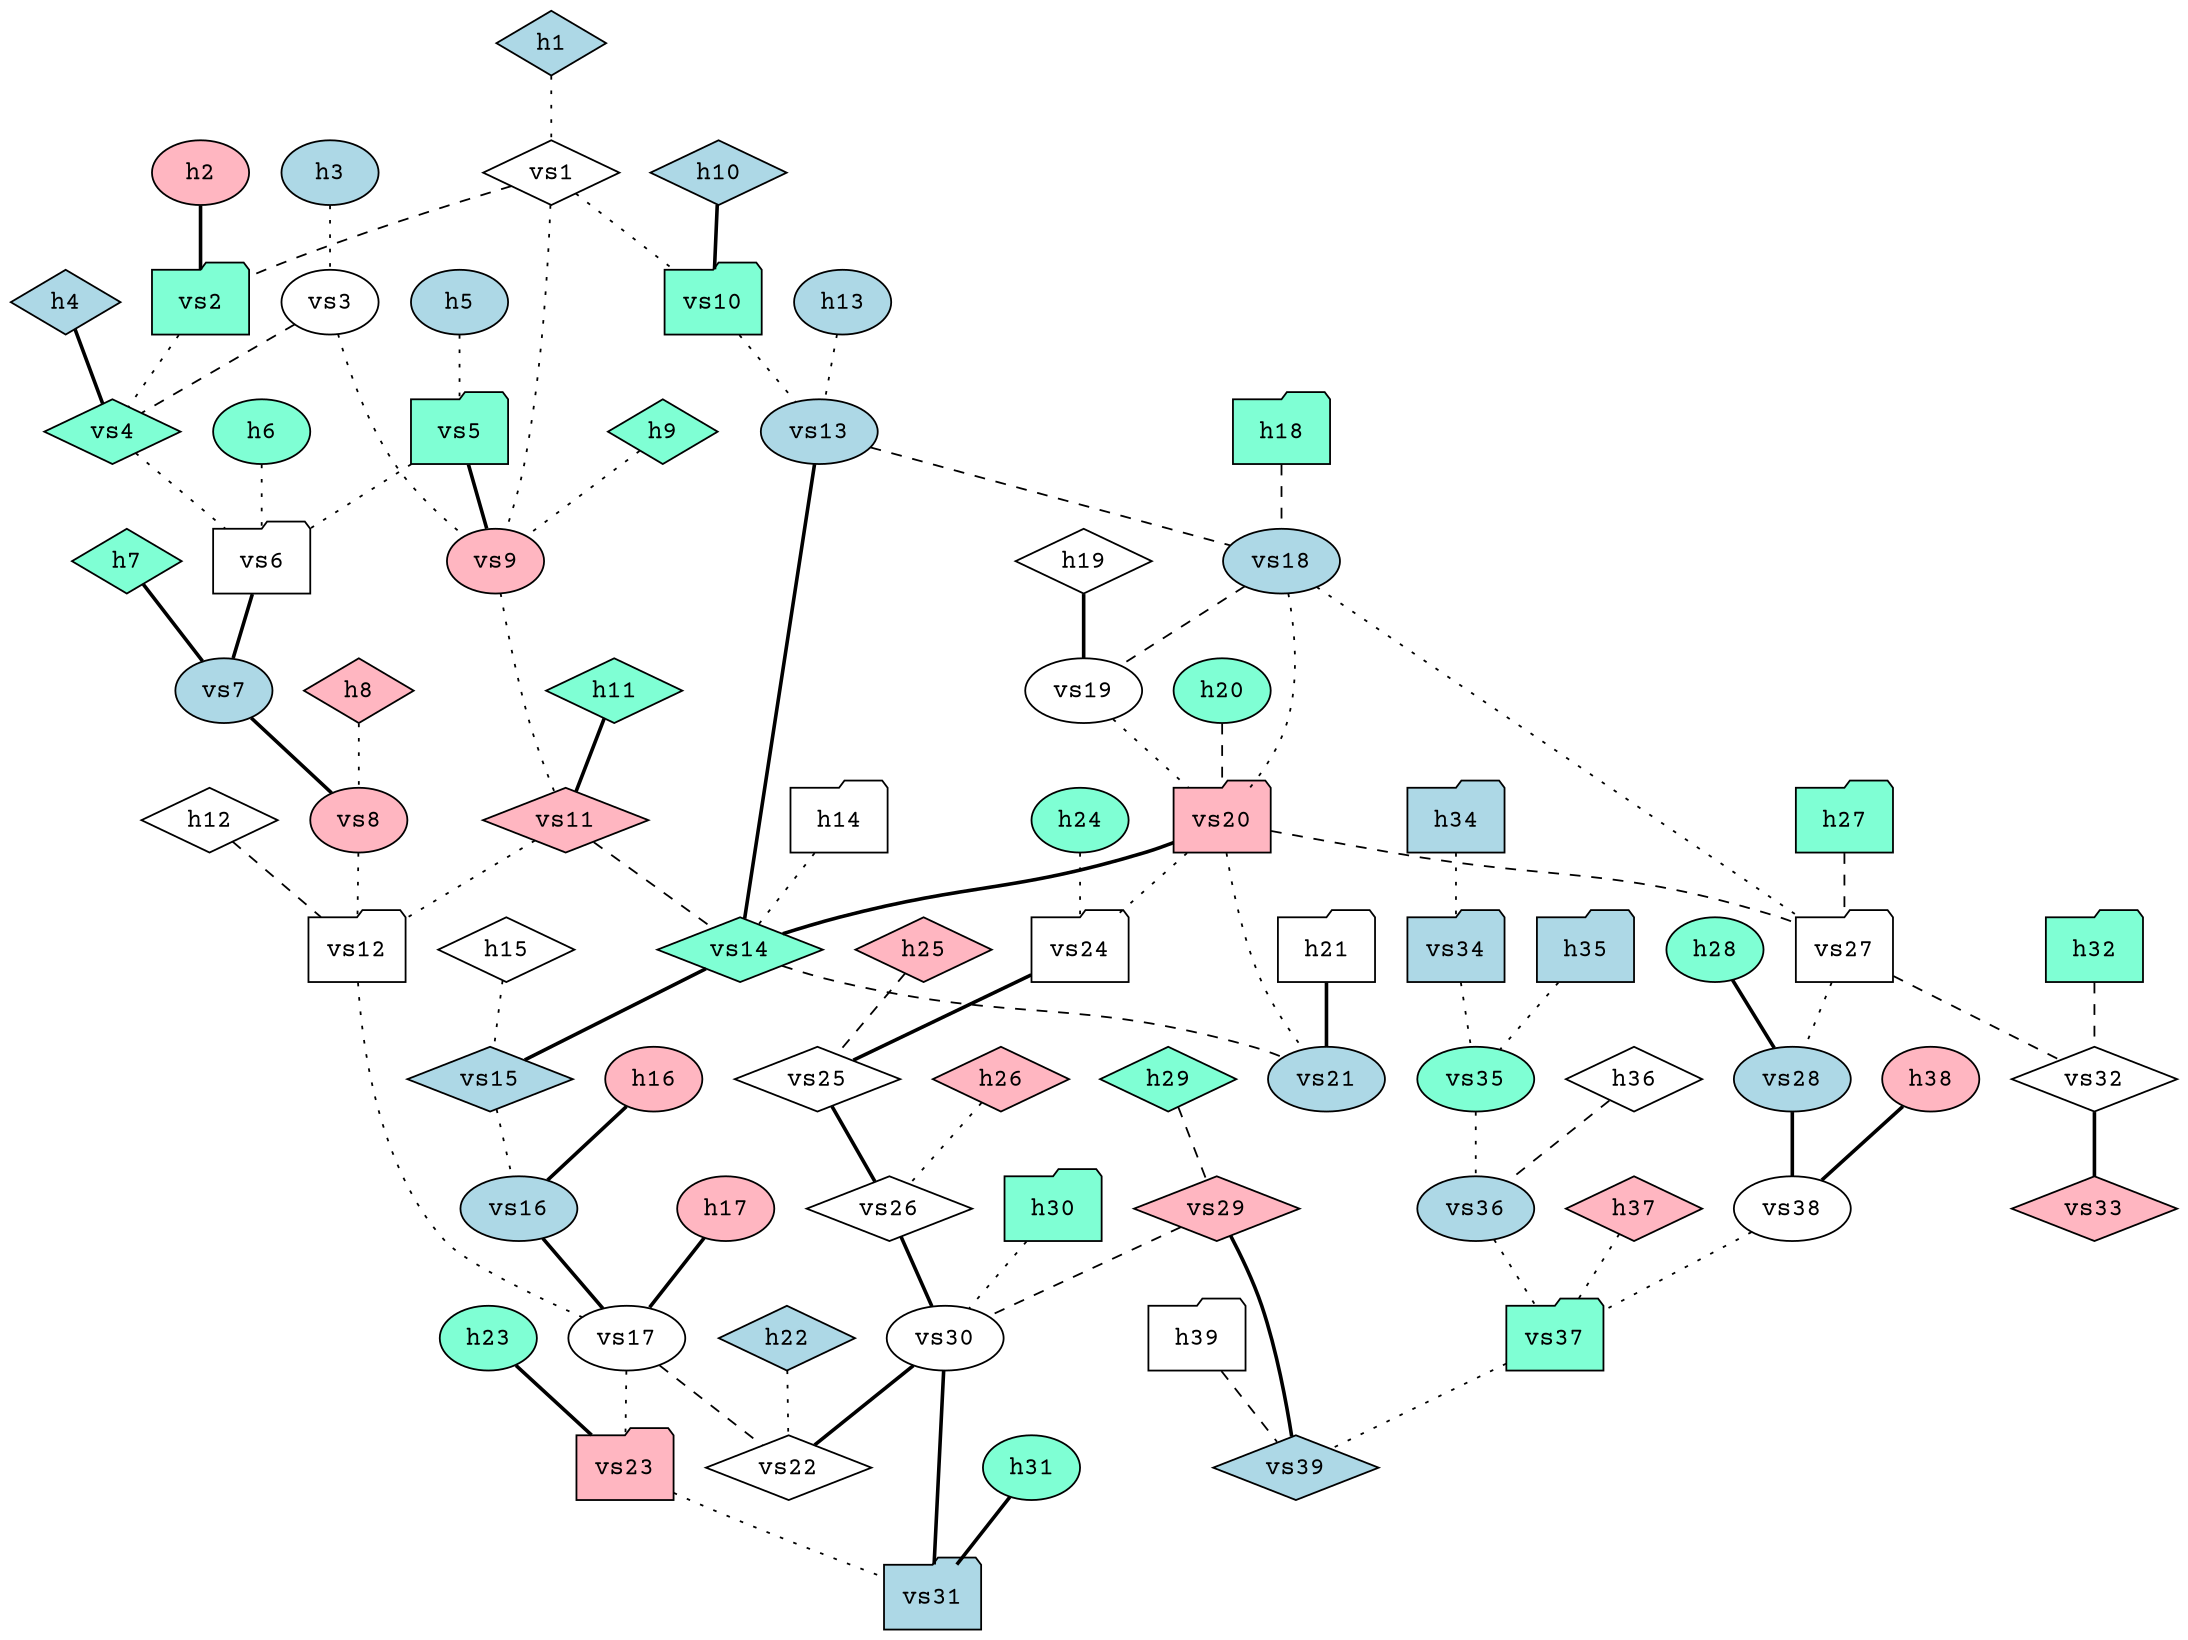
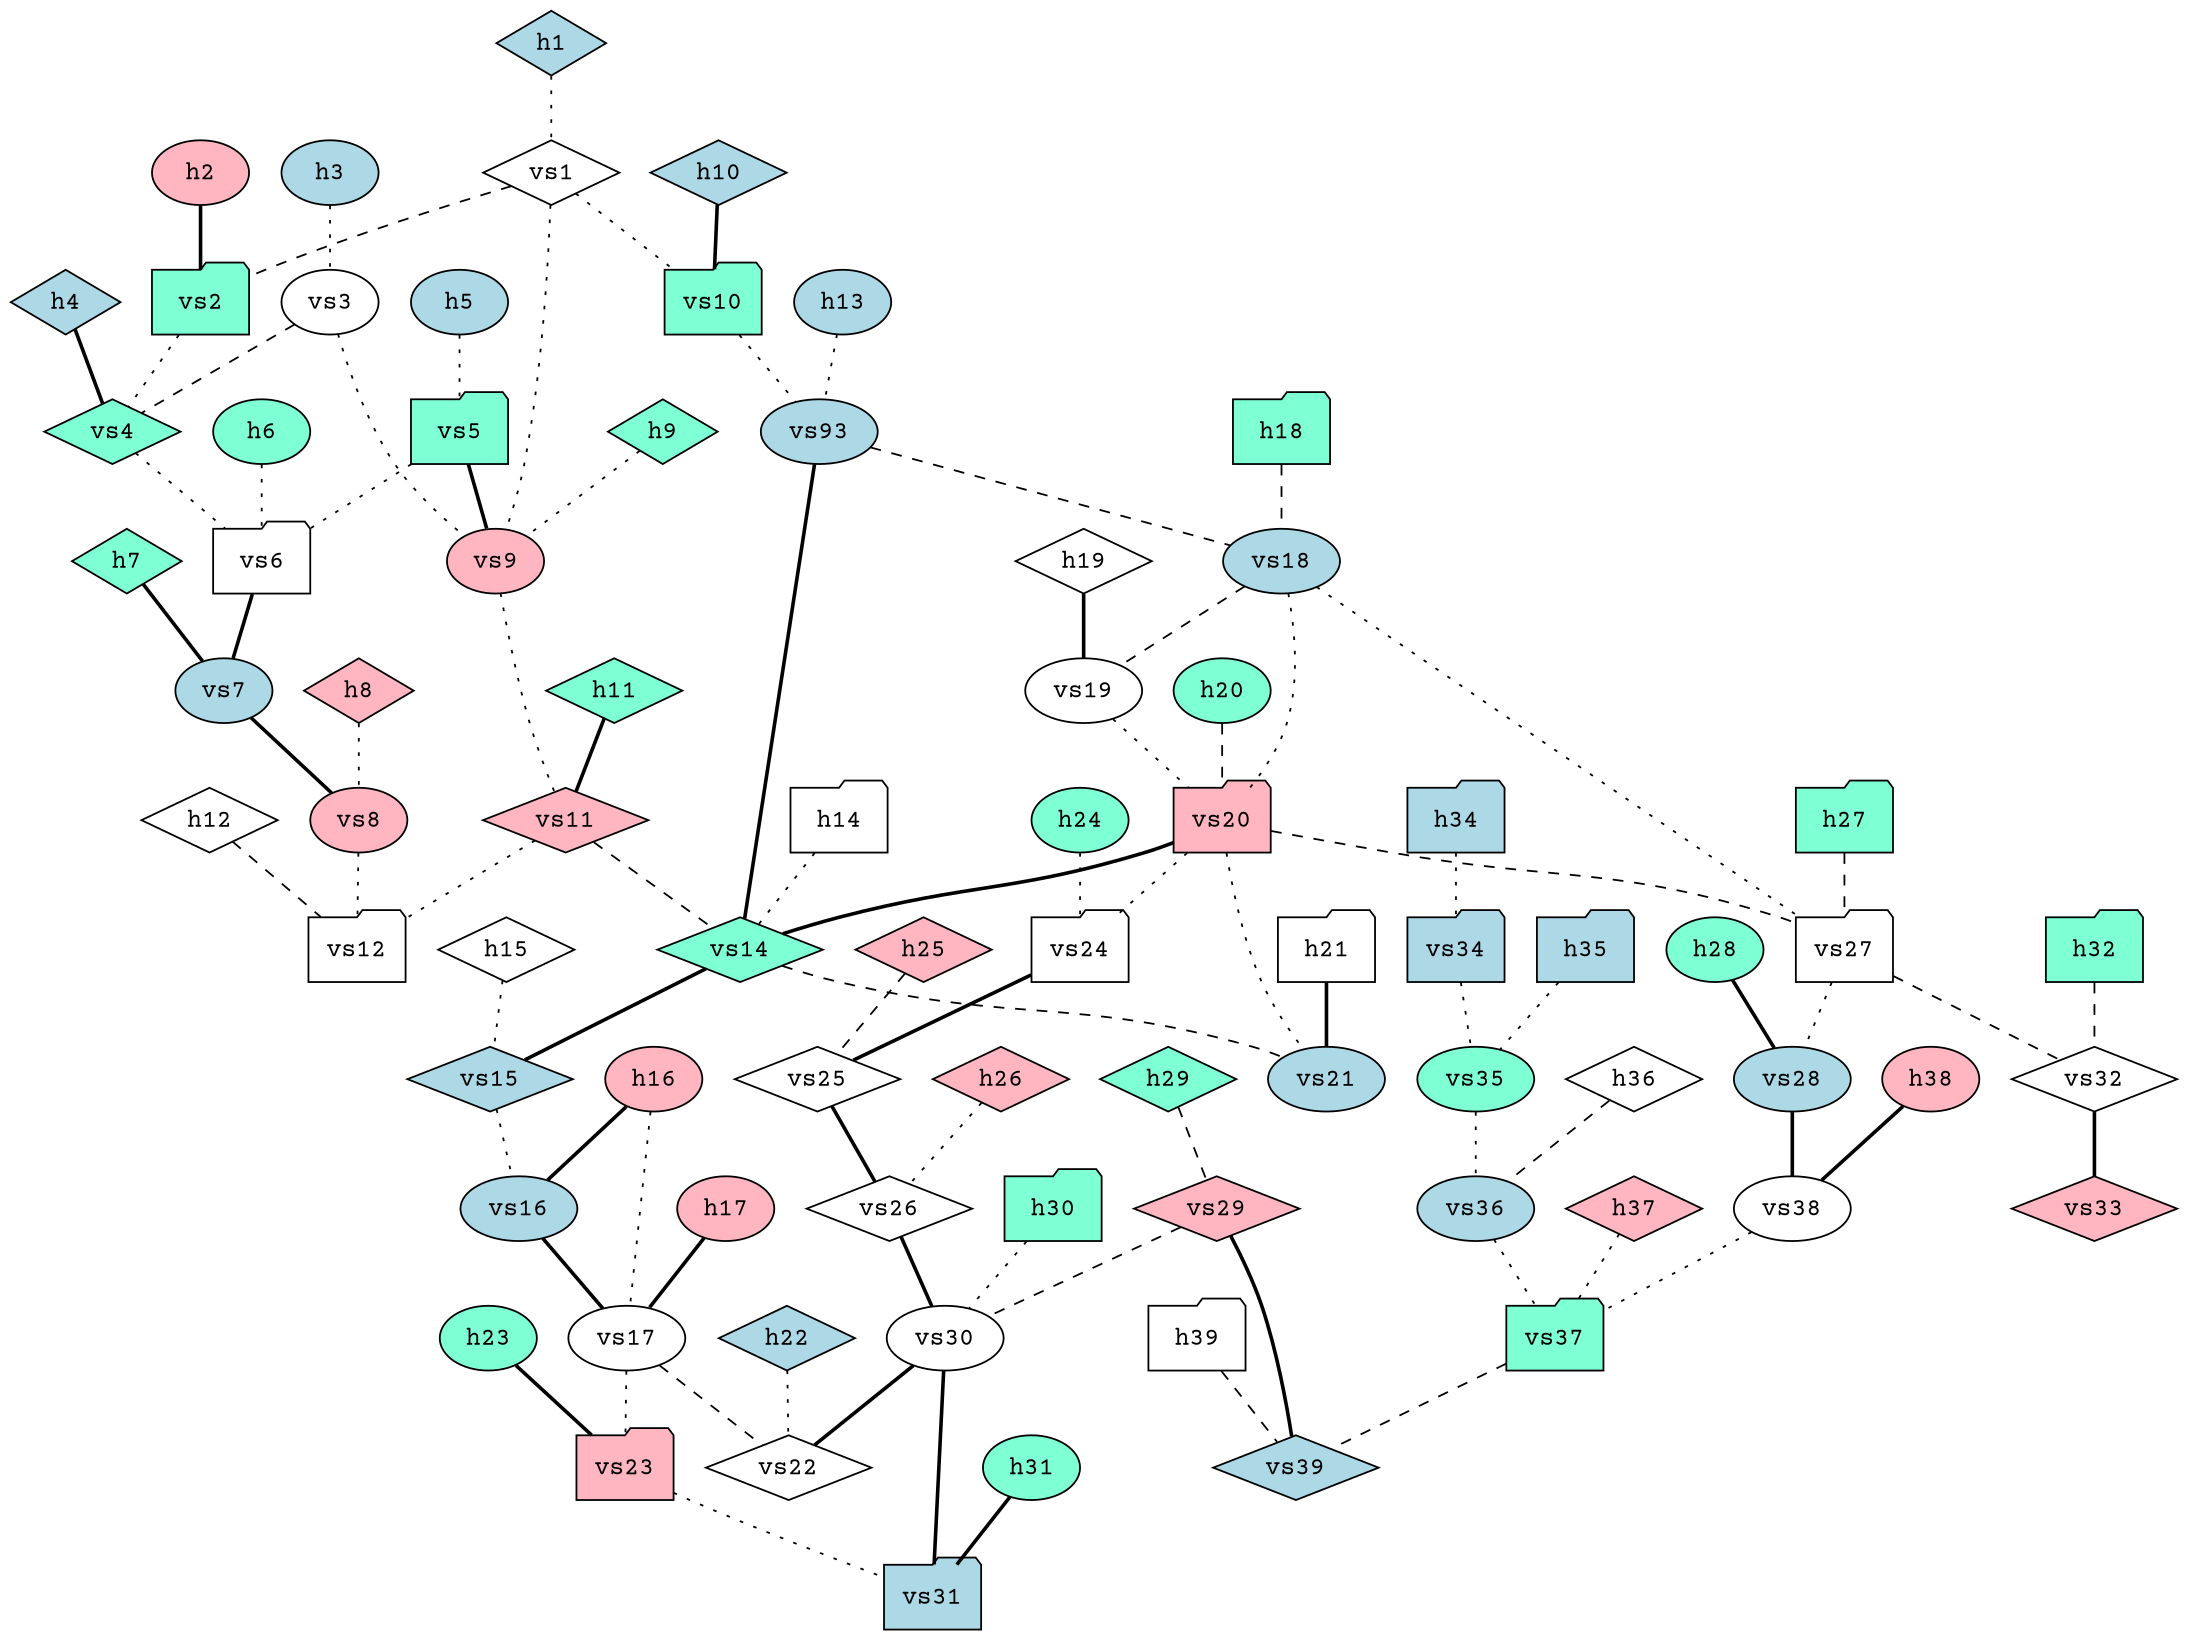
(819, 432) -> (819, 432)
(411, 1192) -> (640, 1209)
(1419, 1406) -> (1419, 1406)
